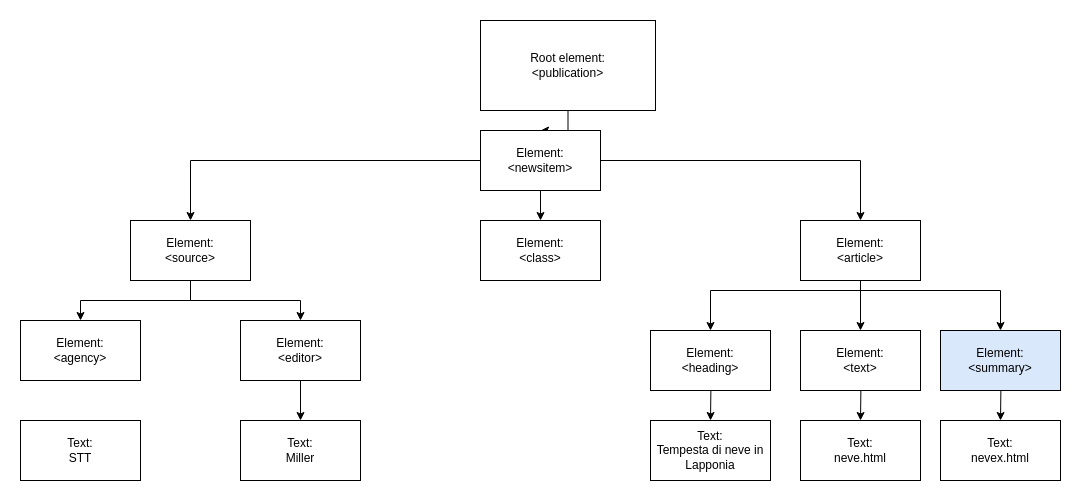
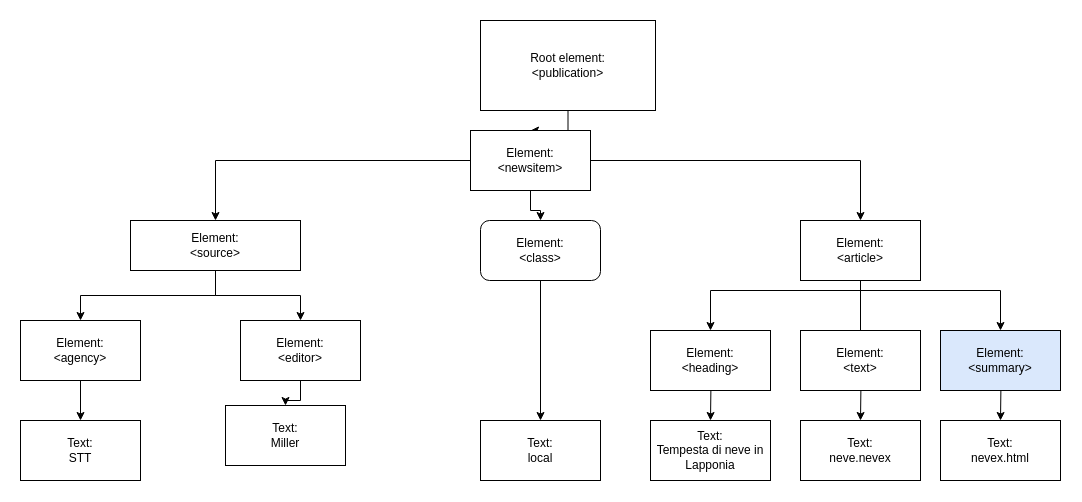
(541, 161) -> (531, 161)
(191, 251) -> (216, 246)
(541, 251) -> (541, 251)
(861, 322) -> (861, 325)
none -> (541, 347)
none -> (81, 397)
(301, 451) -> (286, 436)
none -> (541, 451)
(861, 451) -> (861, 451)
